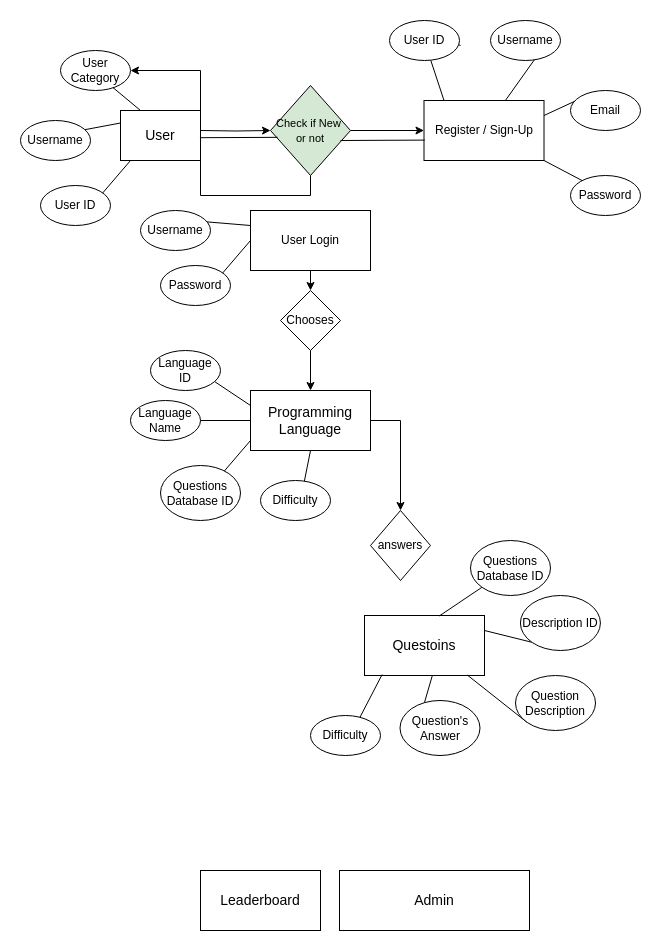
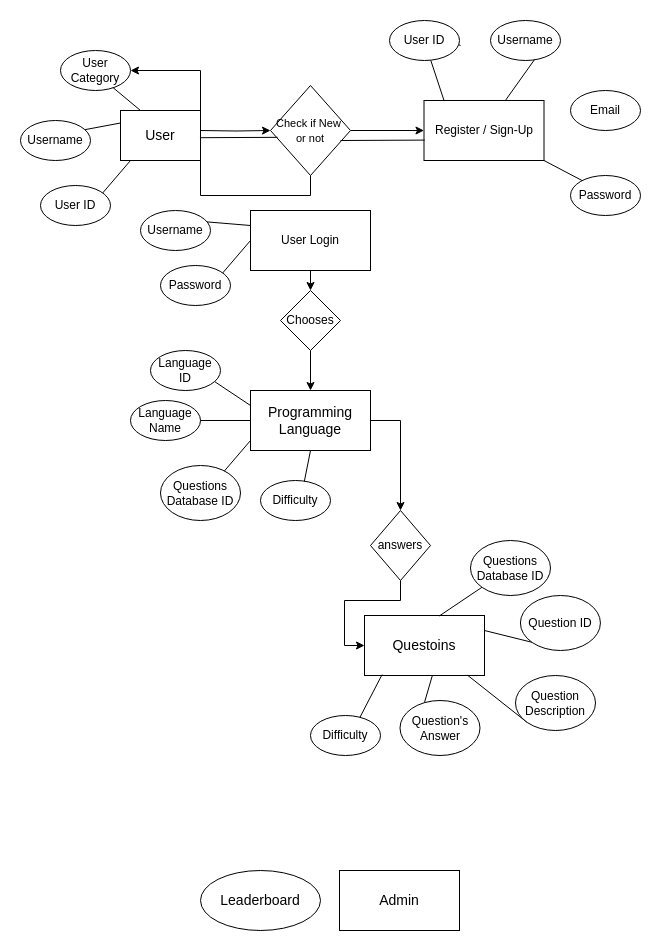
(560, 108) -> none
(311, 131) -> (311, 131)
none -> (354, 601)
(561, 624) -> (561, 624)
(261, 901) -> (261, 901)
(435, 901) -> (400, 901)
